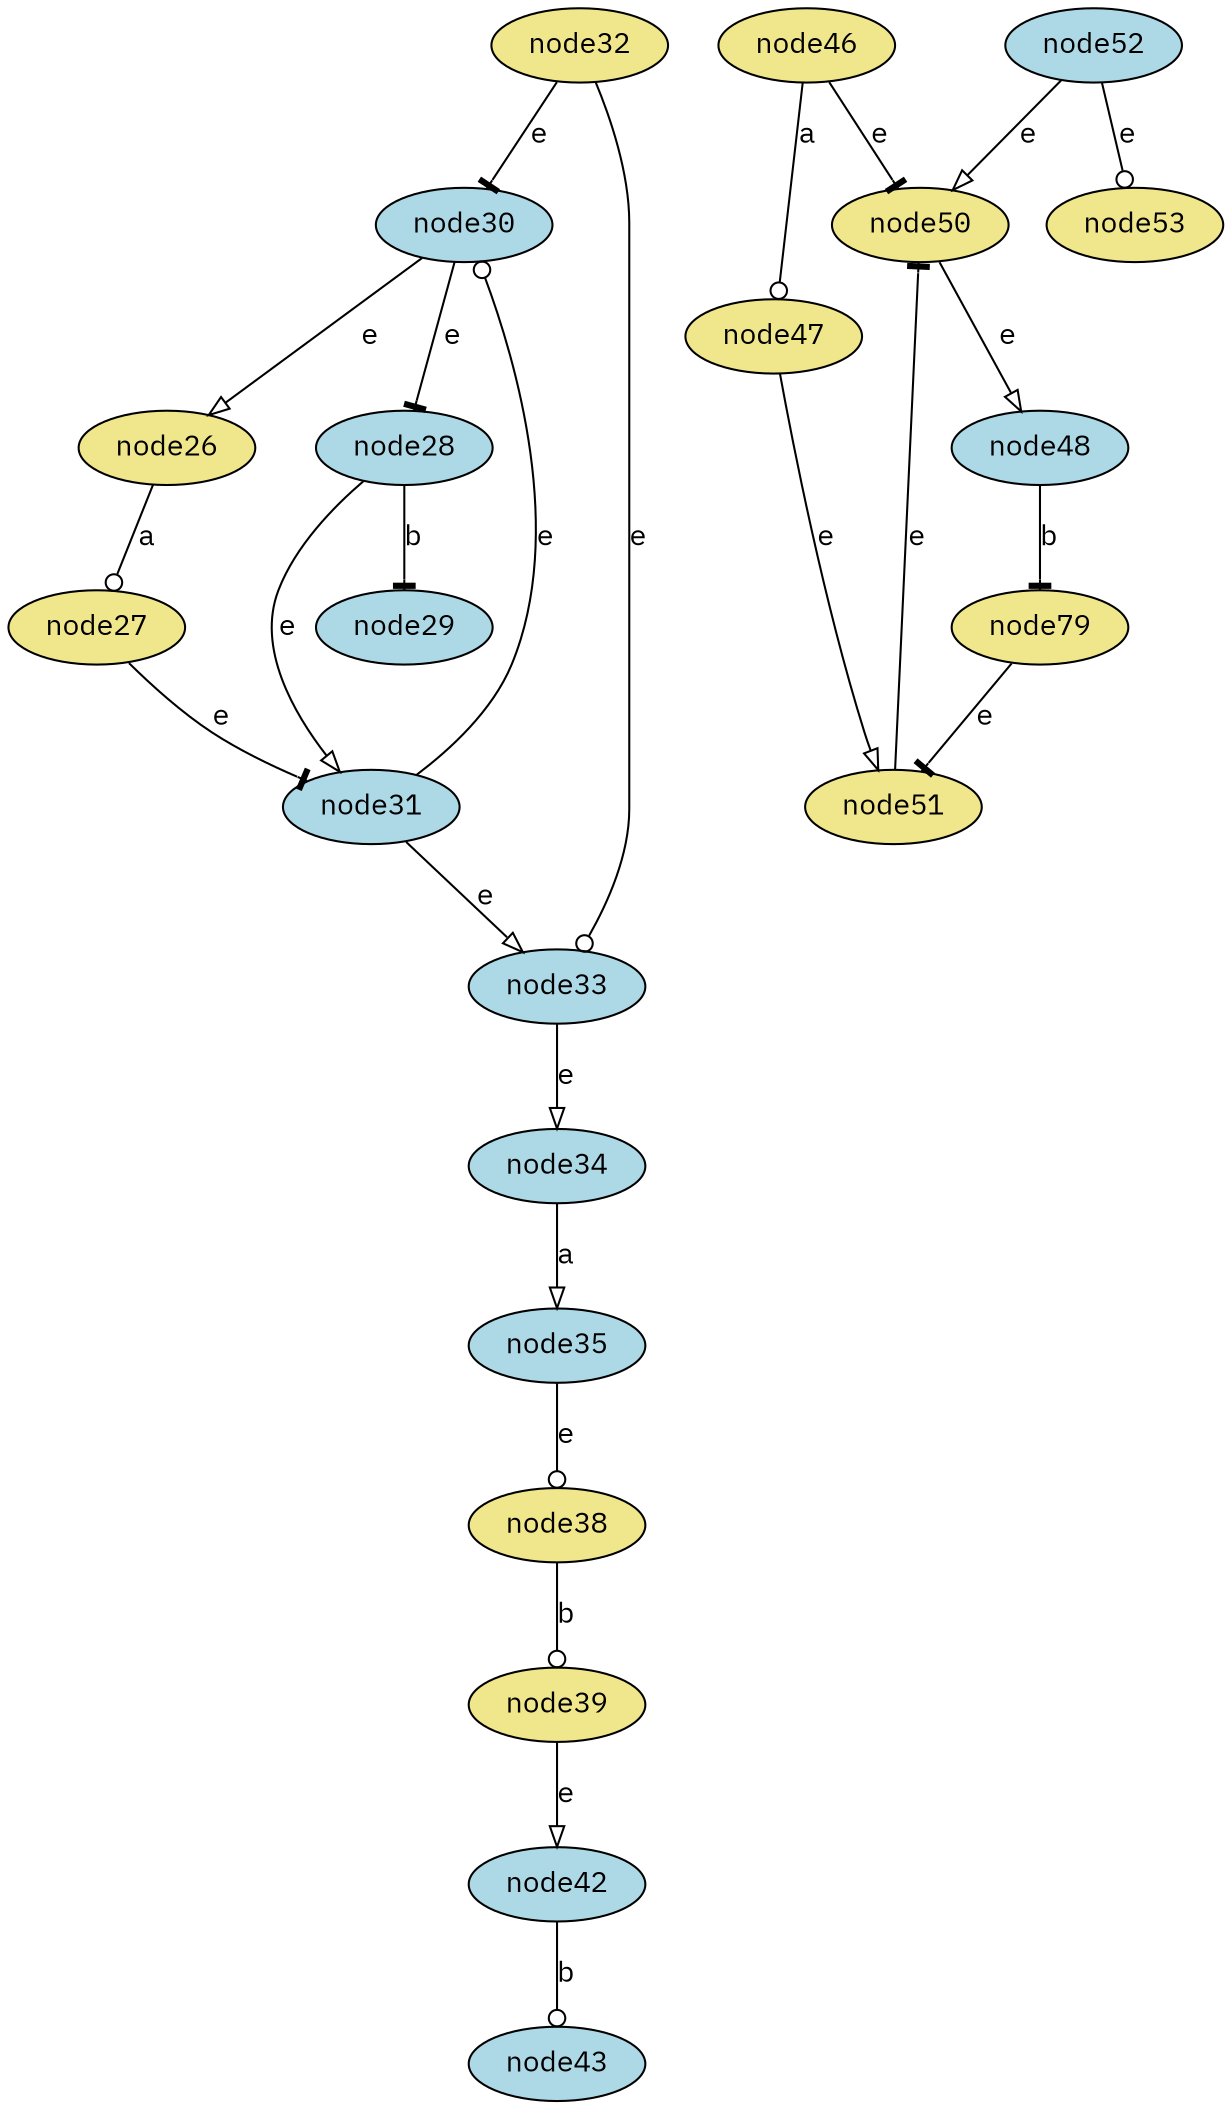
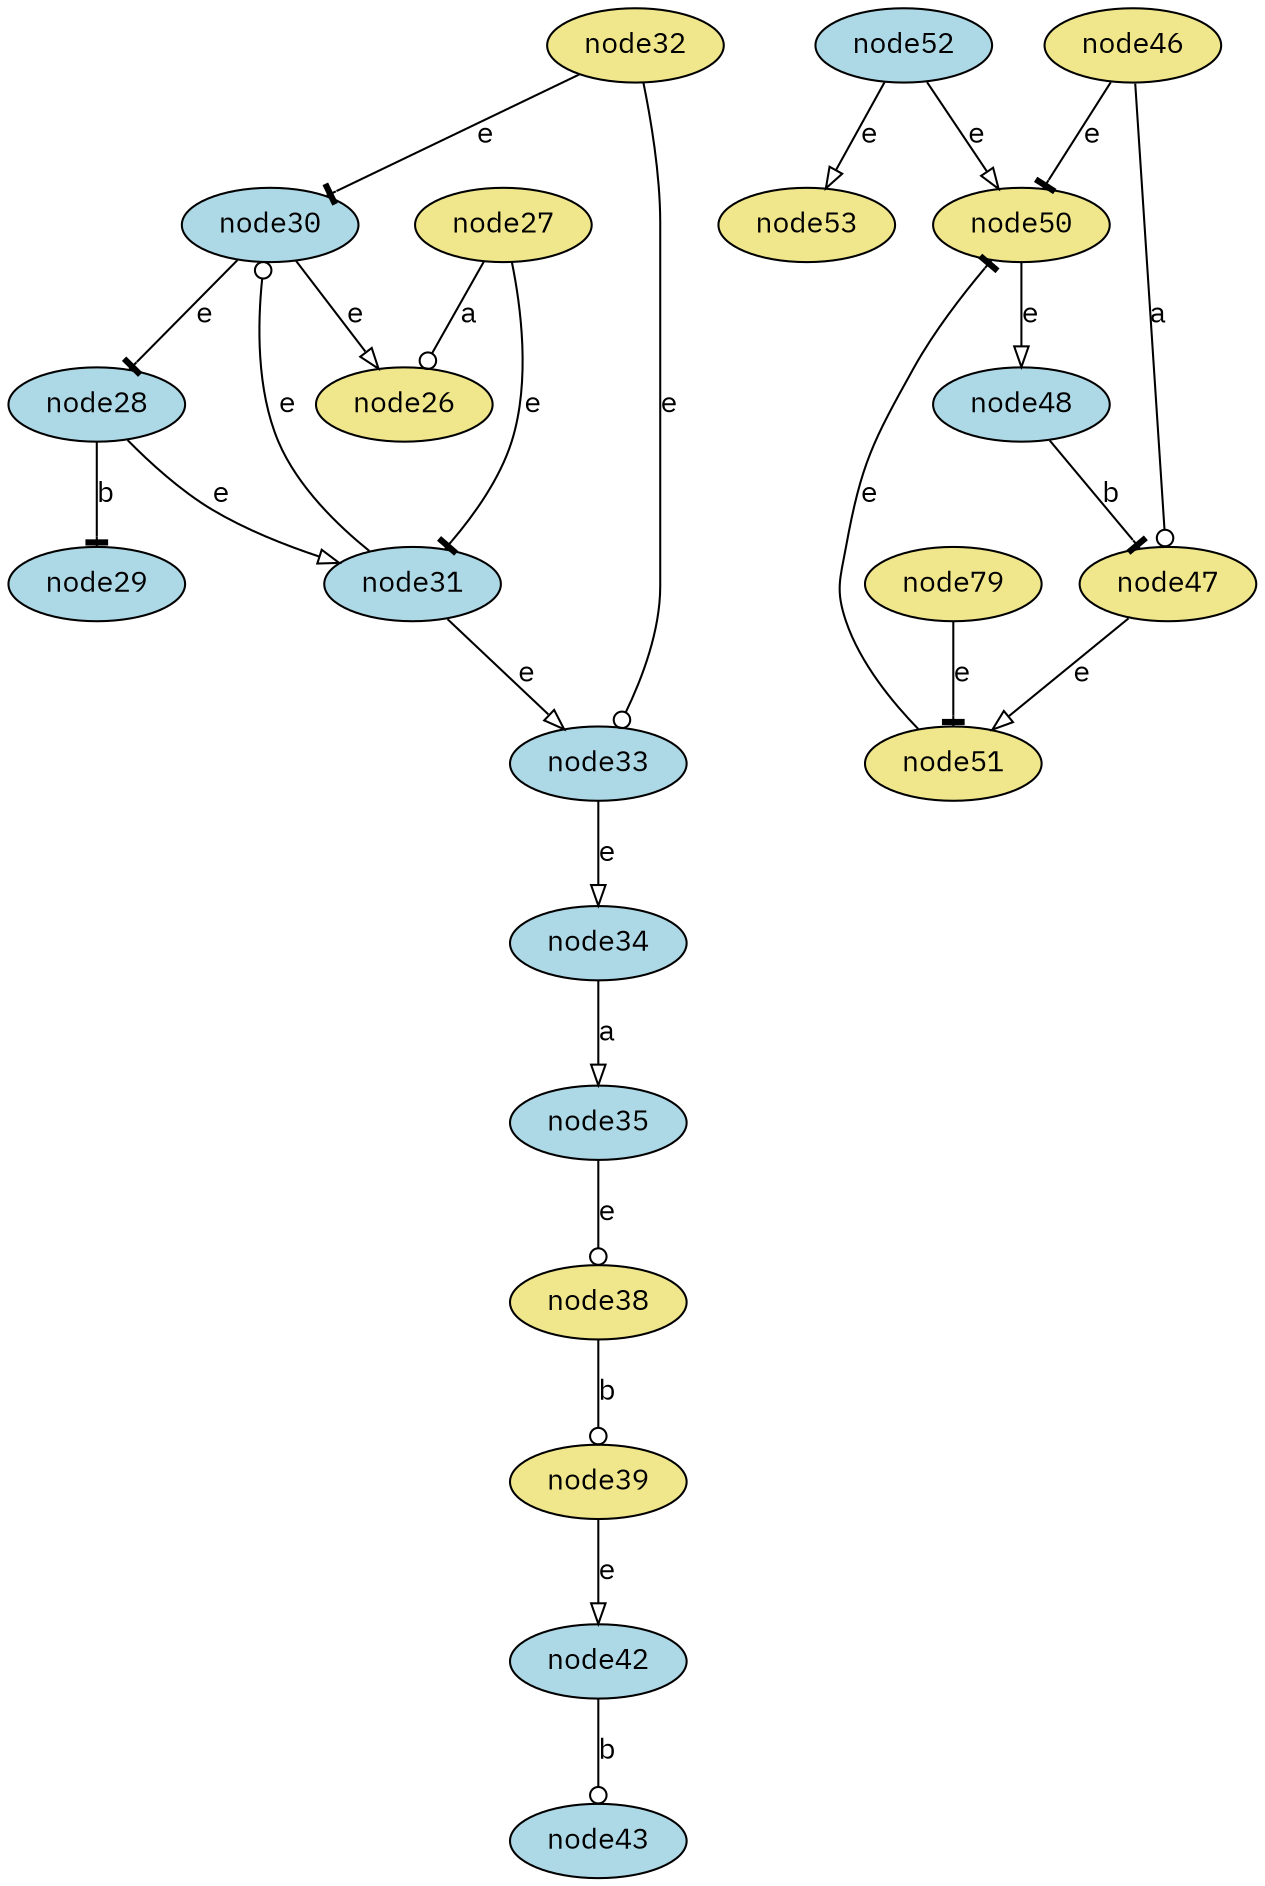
(1112, 127) -> (860, 126)
(135, 529) -> (458, 308)
(1040, 532) -> (1091, 490)
